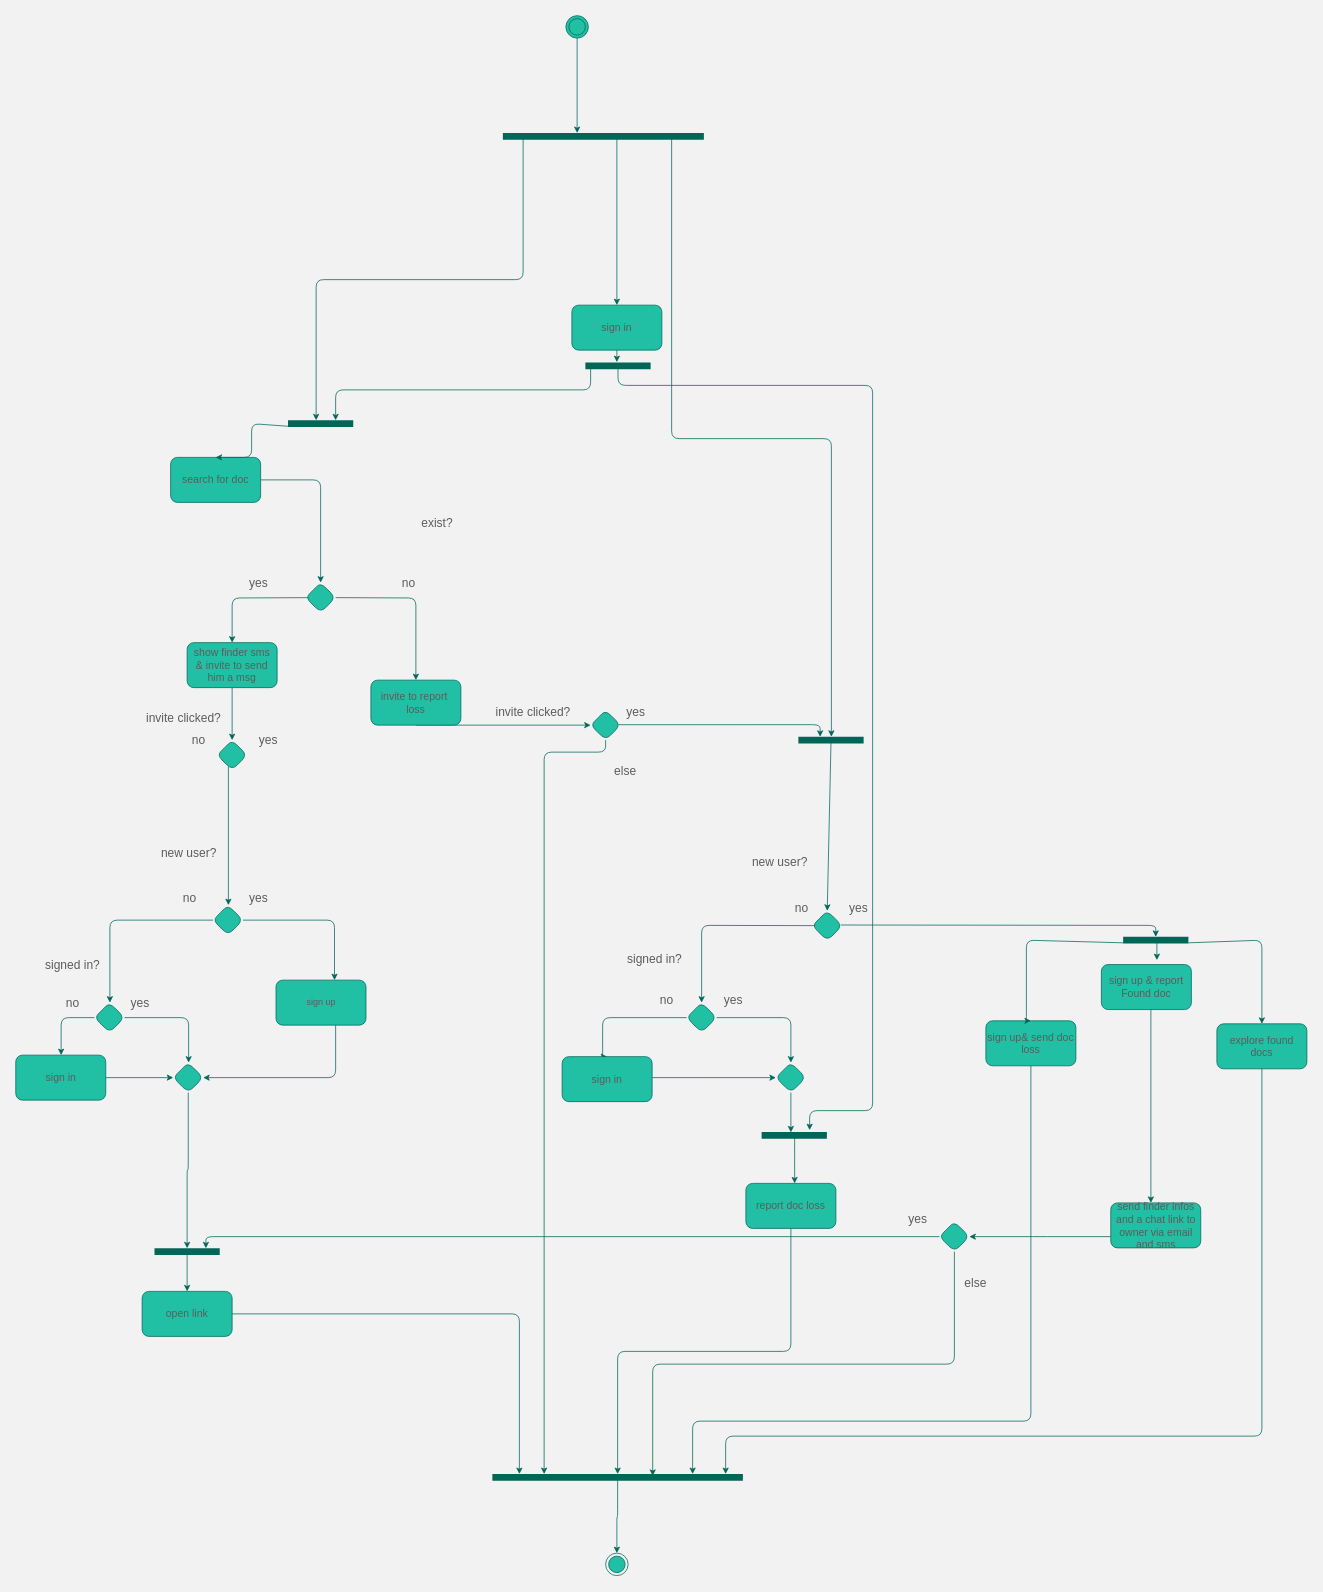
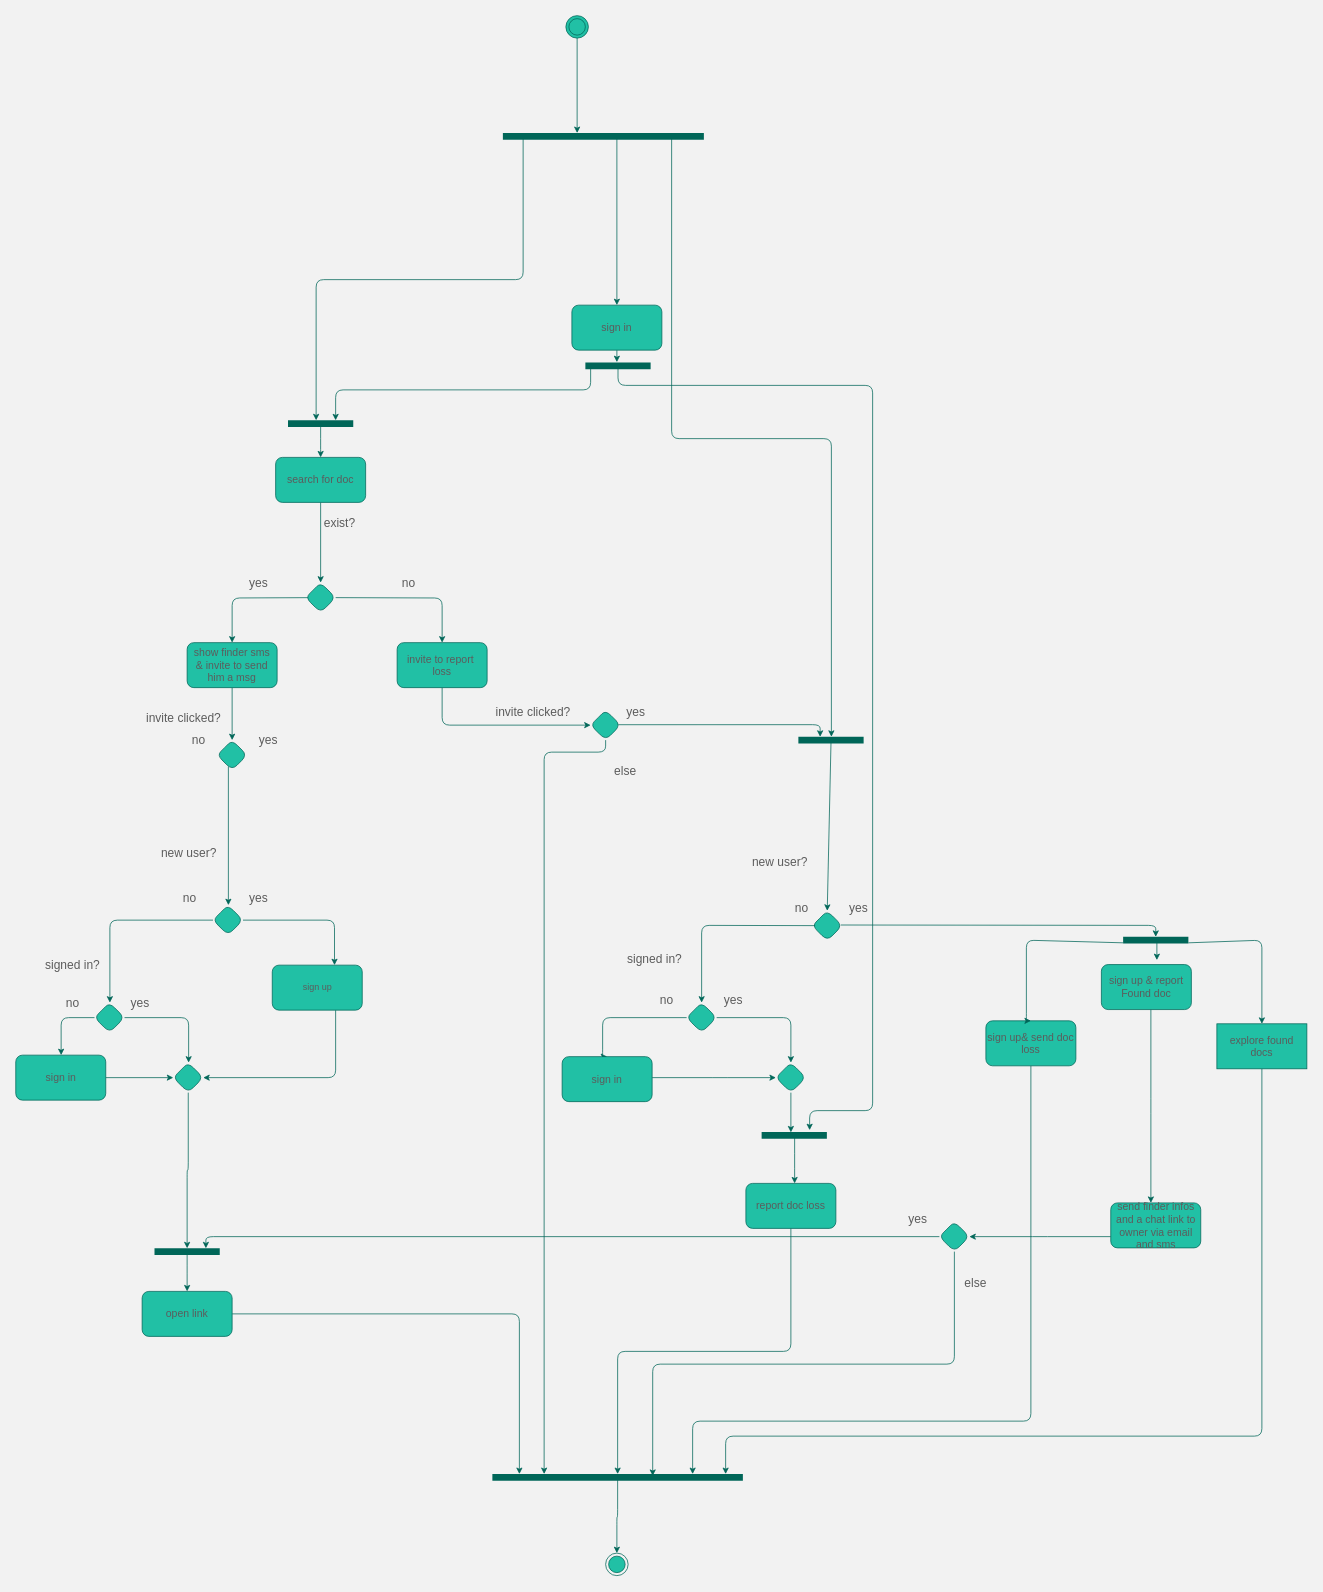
(216, 480) -> (321, 480)
(437, 522) -> (339, 522)
(416, 702) -> (442, 665)
(321, 1002) -> (317, 987)
(1262, 1046) -> (1262, 1046)
